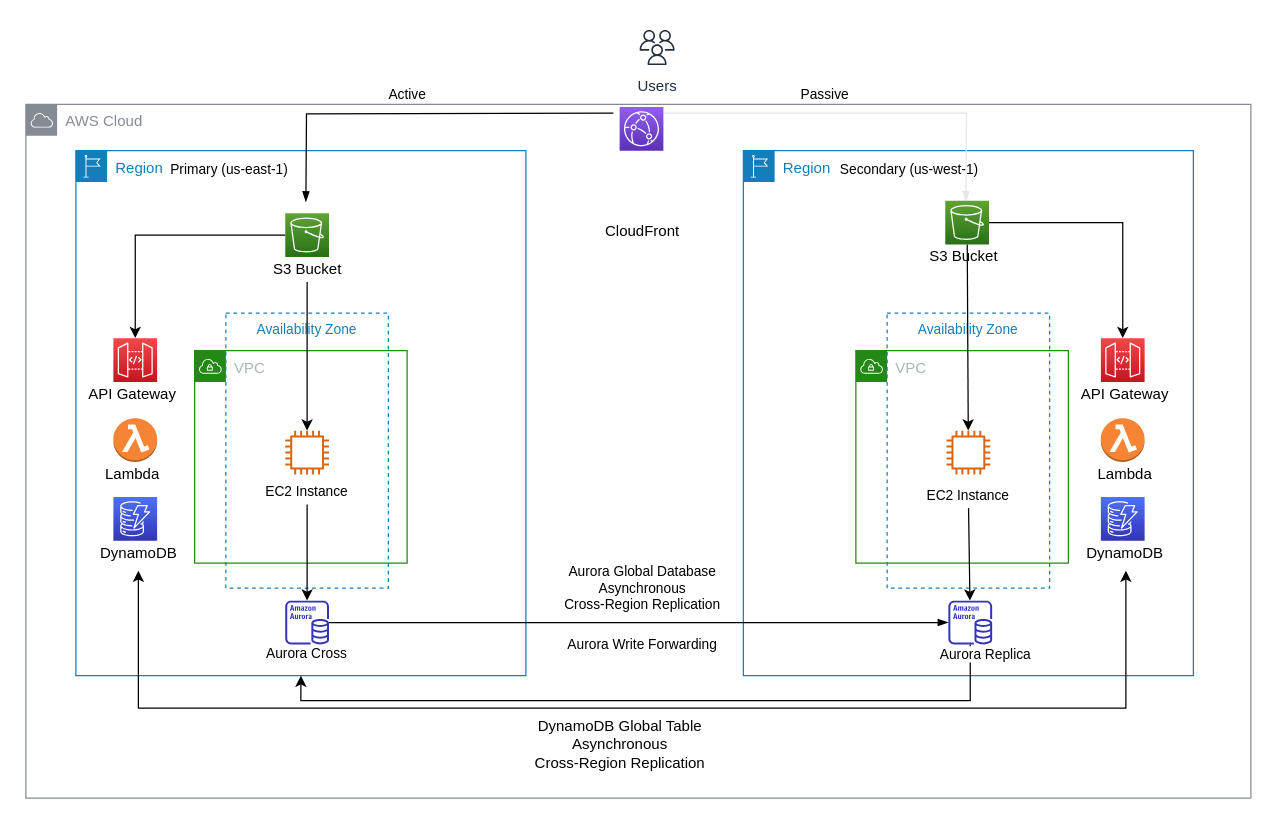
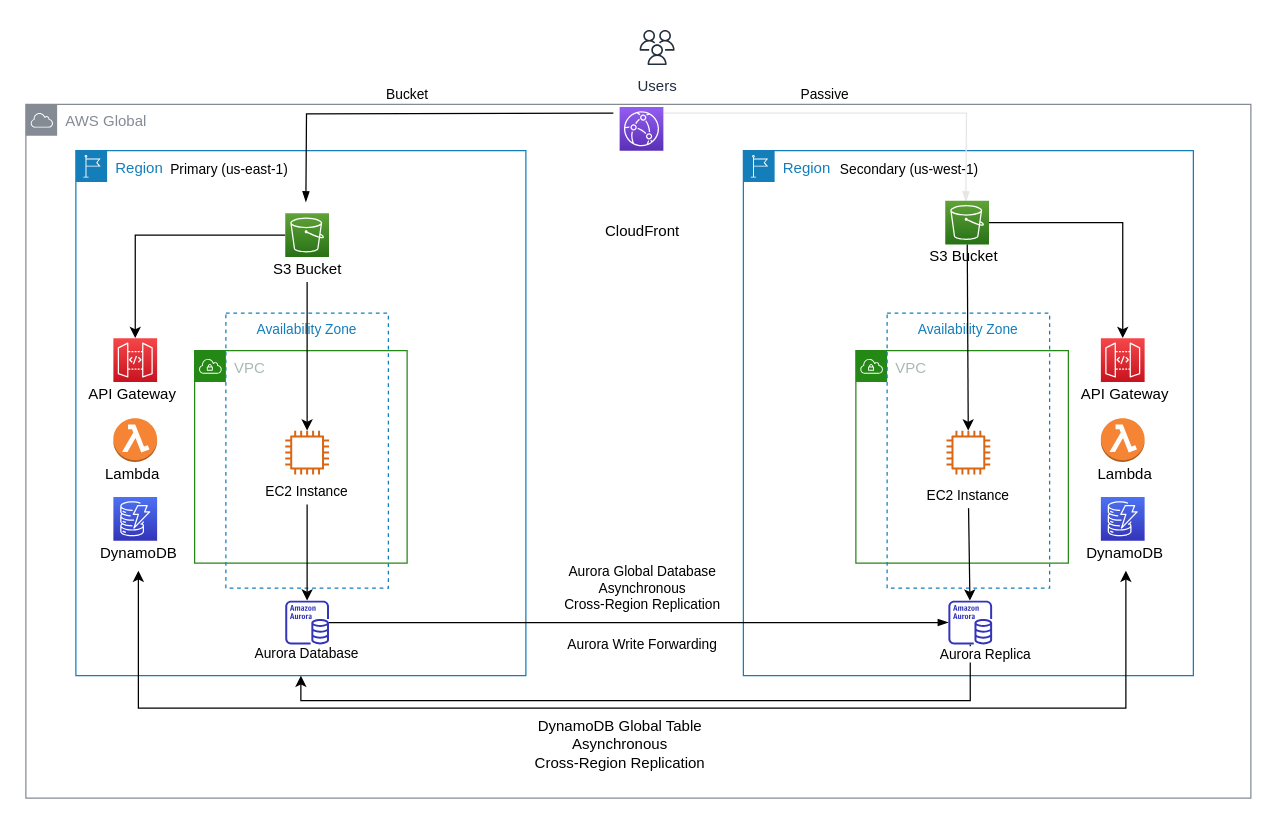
(408, 94) -> (408, 94)
(100, 122) -> (102, 122)
(307, 653) -> (307, 653)
